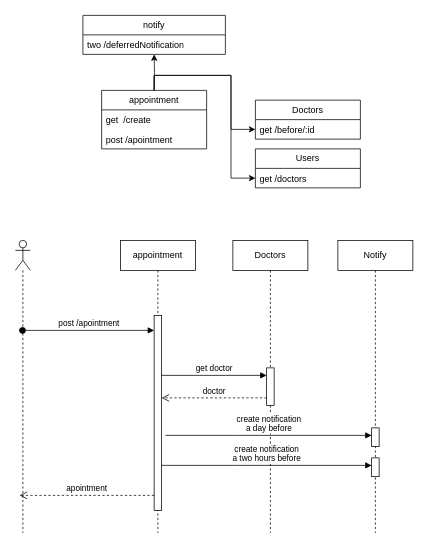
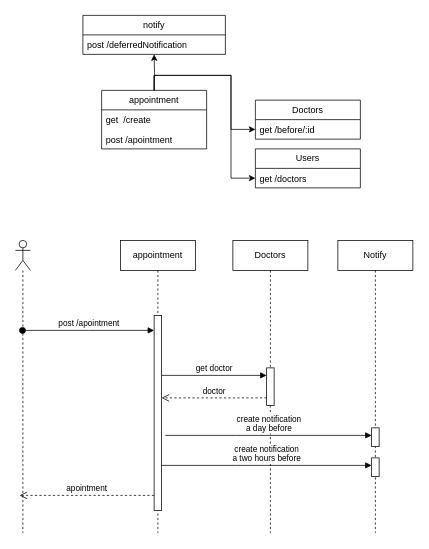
(146, 46) -> (148, 46)
